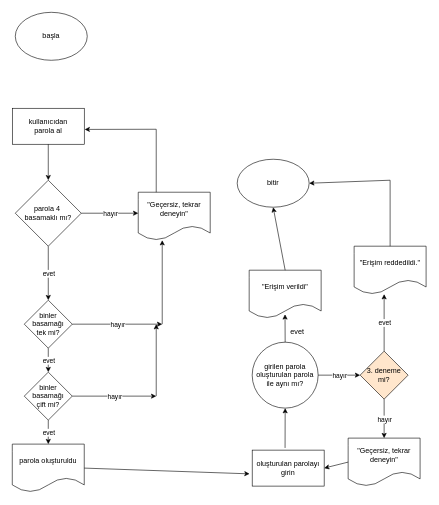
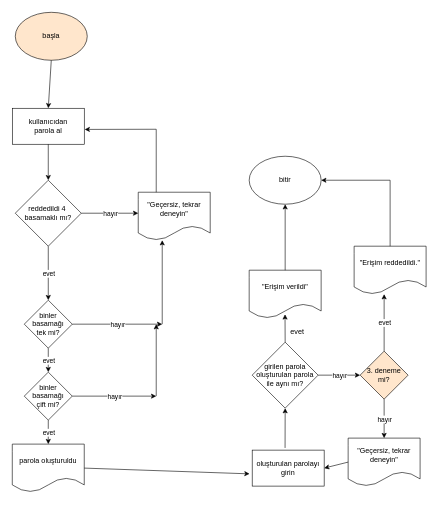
(51, 36) -> (51, 36)
none -> (51, 72)
(273, 183) -> (285, 180)
(48, 213) -> (48, 213)
(285, 375) -> (285, 375)
